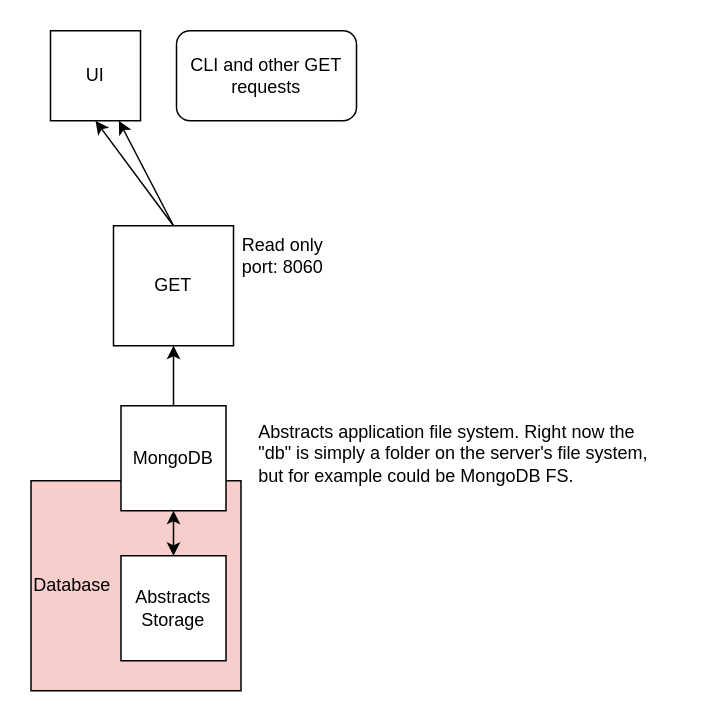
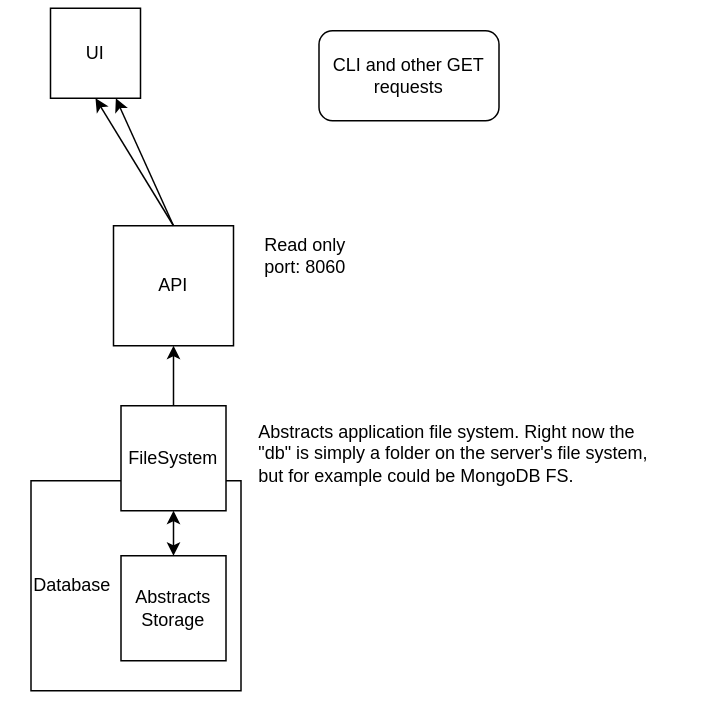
(95, 76) -> (95, 53)
(266, 76) -> (409, 76)
(294, 255) -> (317, 255)
(173, 286) -> (173, 286)
(173, 458) -> (173, 458)
(74, 586) -> (74, 586)
